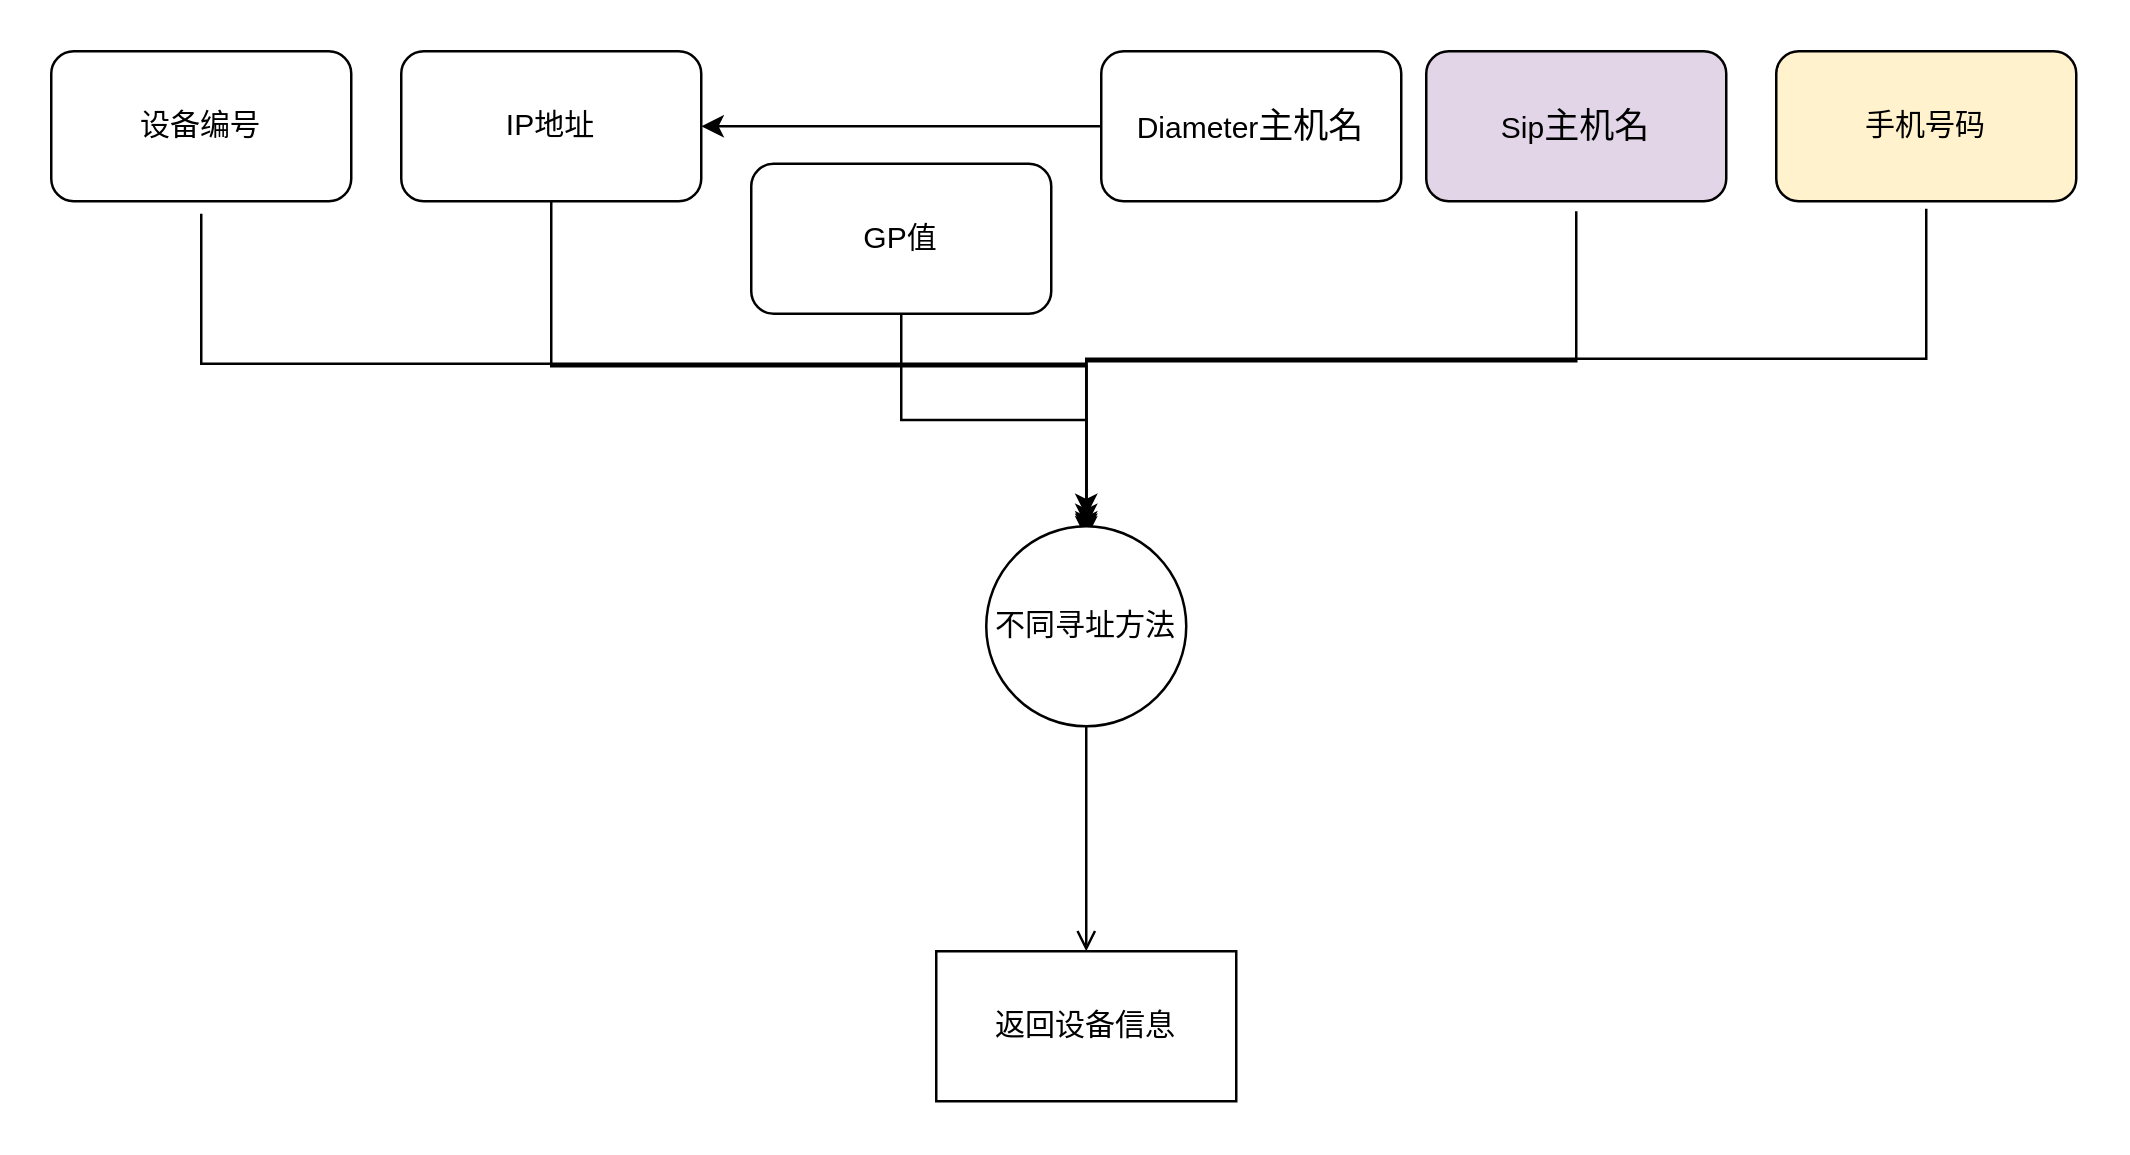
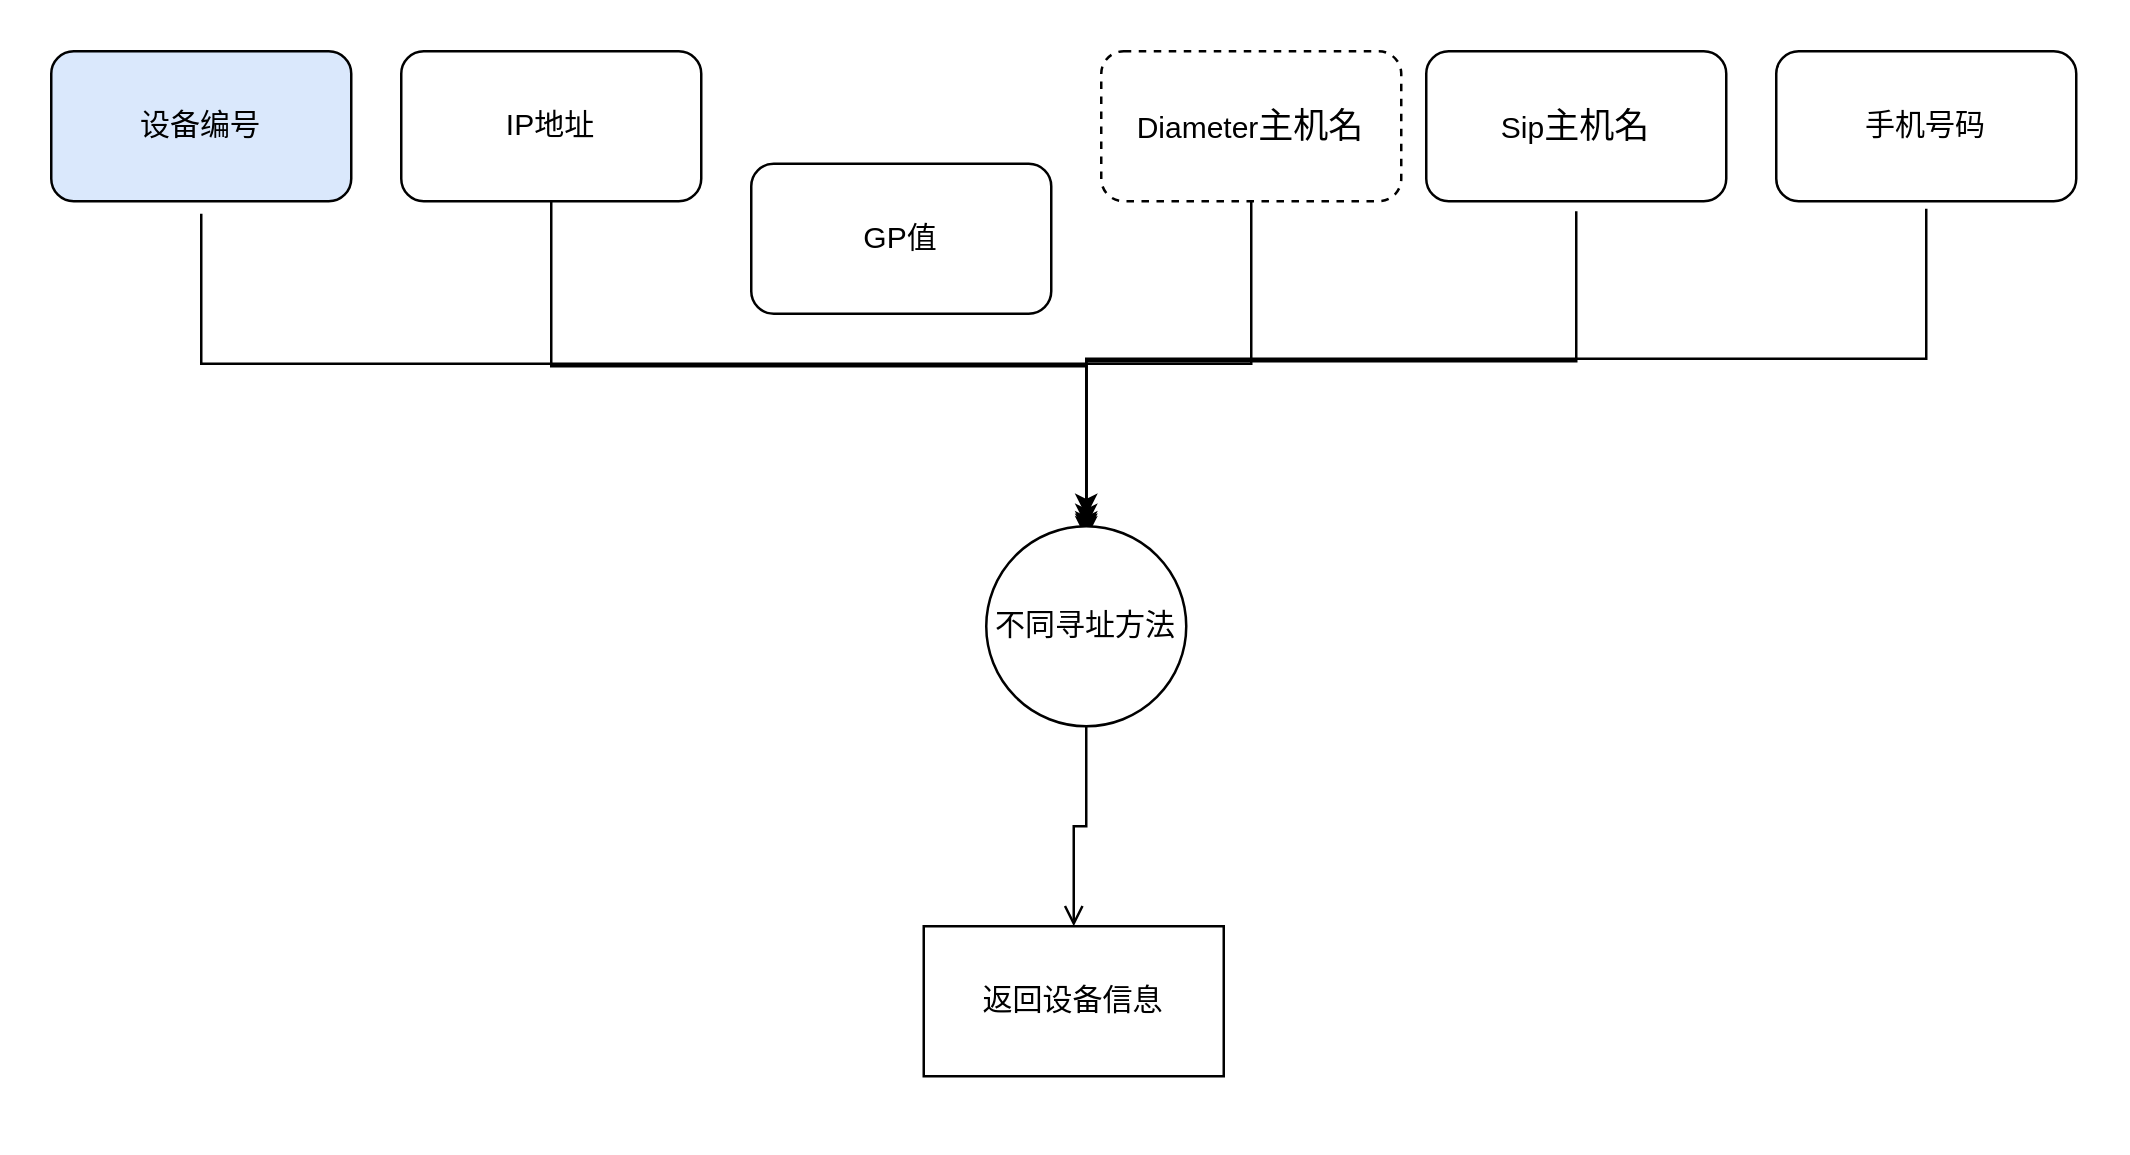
(201, 126) -> (201, 126)
(909, 126) -> (1251, 276)
(1251, 126) -> (1251, 126)
(1576, 126) -> (1576, 126)
(1926, 126) -> (1926, 126)
(967, 420) -> none
(1086, 1026) -> (1074, 1001)
